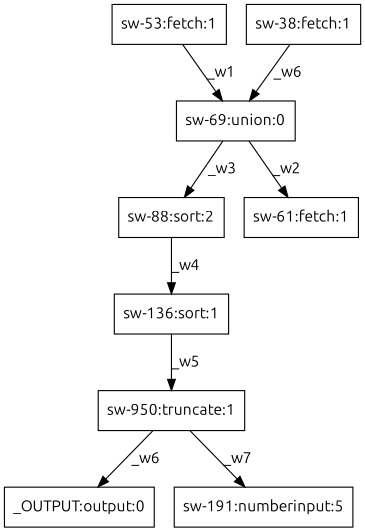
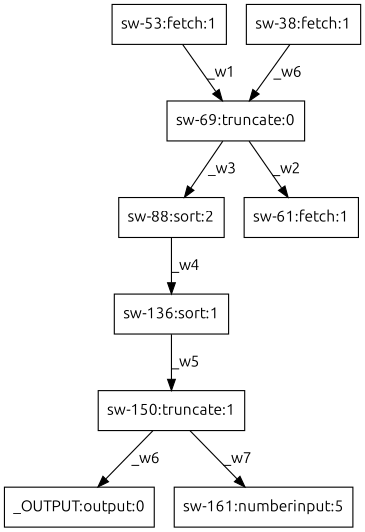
(236, 121) -> (236, 121)
(171, 411) -> (171, 411)
(264, 507) -> (264, 507)
